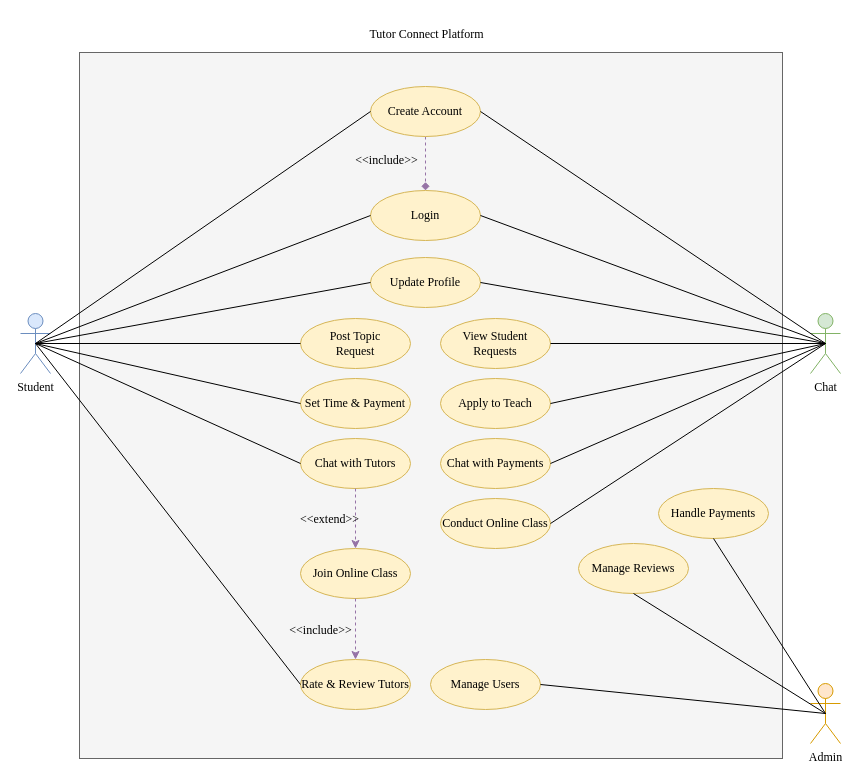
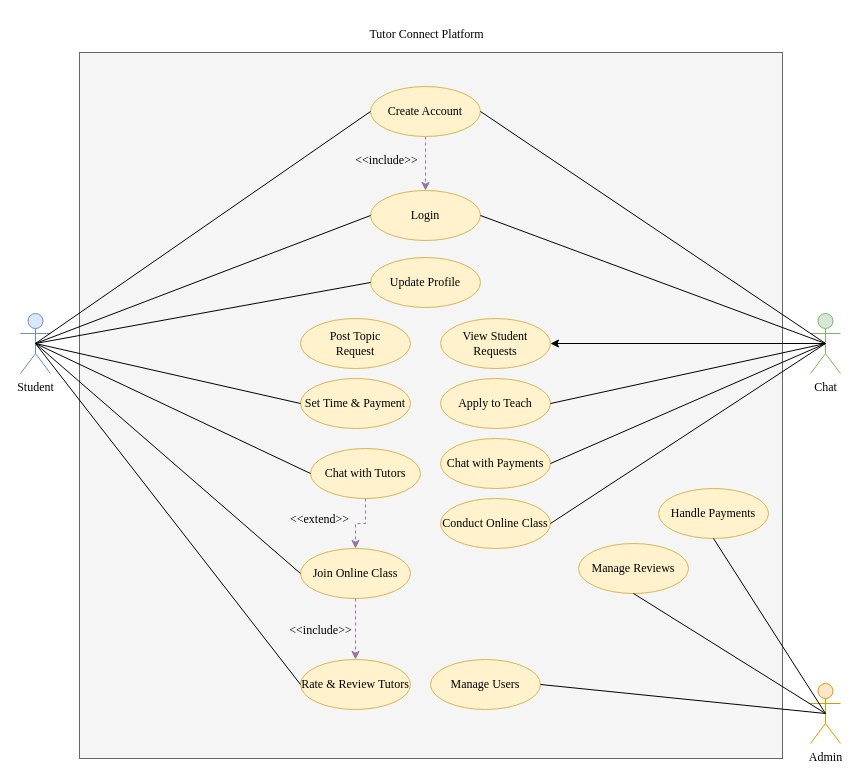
(426, 181) -> (426, 182)
(647, 312) -> none
(173, 344) -> none
(557, 344) -> (559, 344)
none -> (171, 461)
(356, 464) -> (366, 474)
(330, 520) -> (320, 520)
